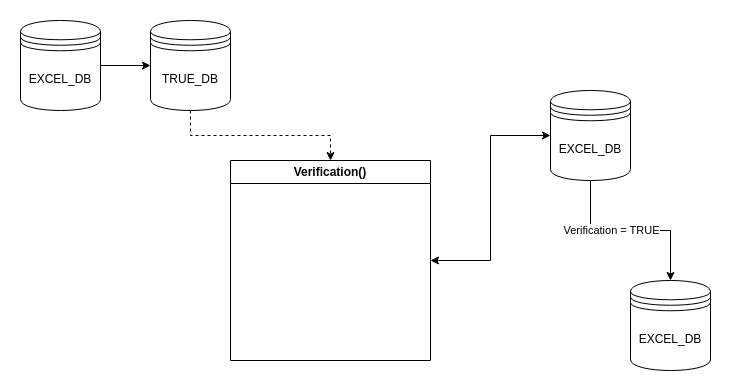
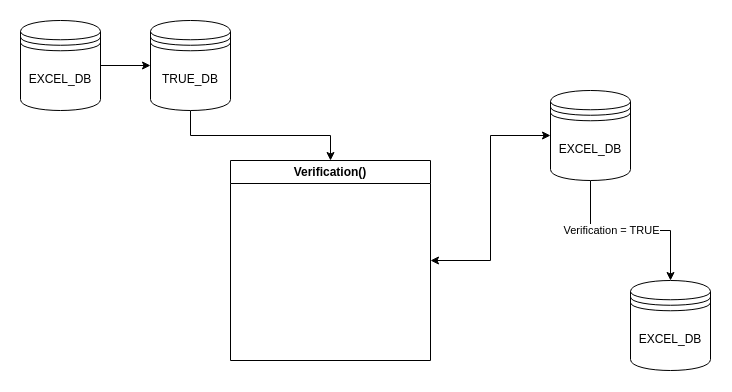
(257, 136) -> (257, 136)
